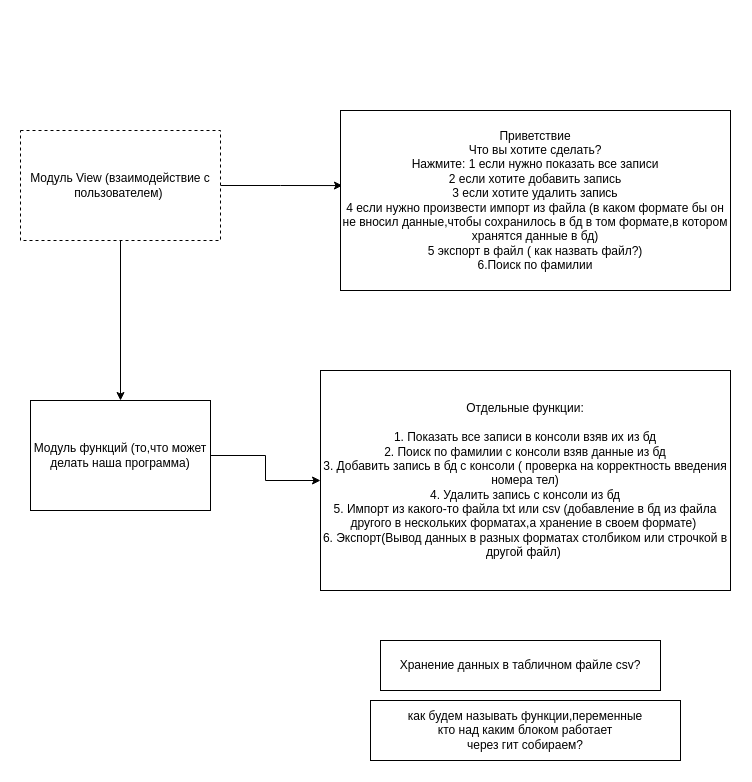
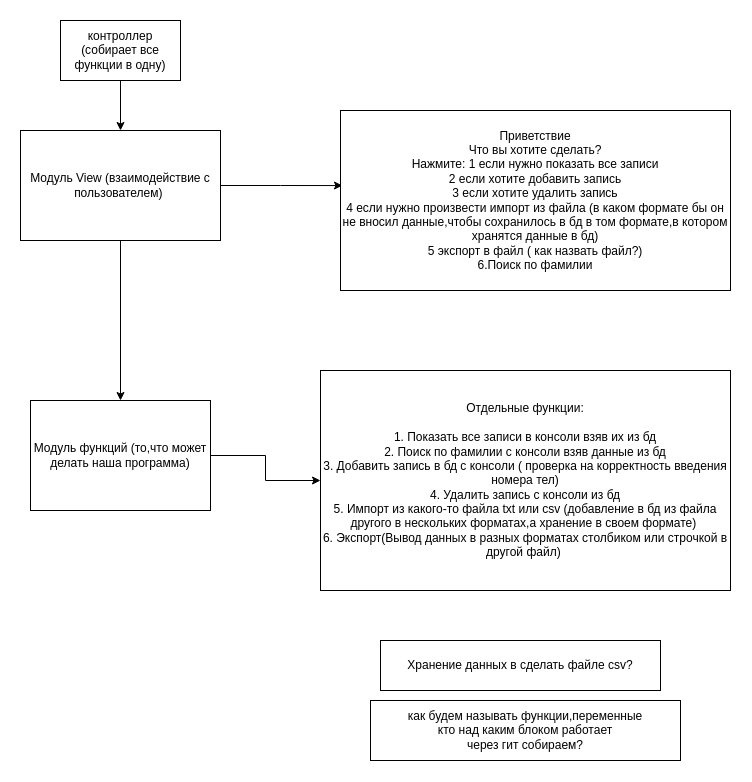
none -> (121, 51)
none -> (121, 102)
(121, 186) -> (121, 186)
(521, 666) -> (521, 666)
